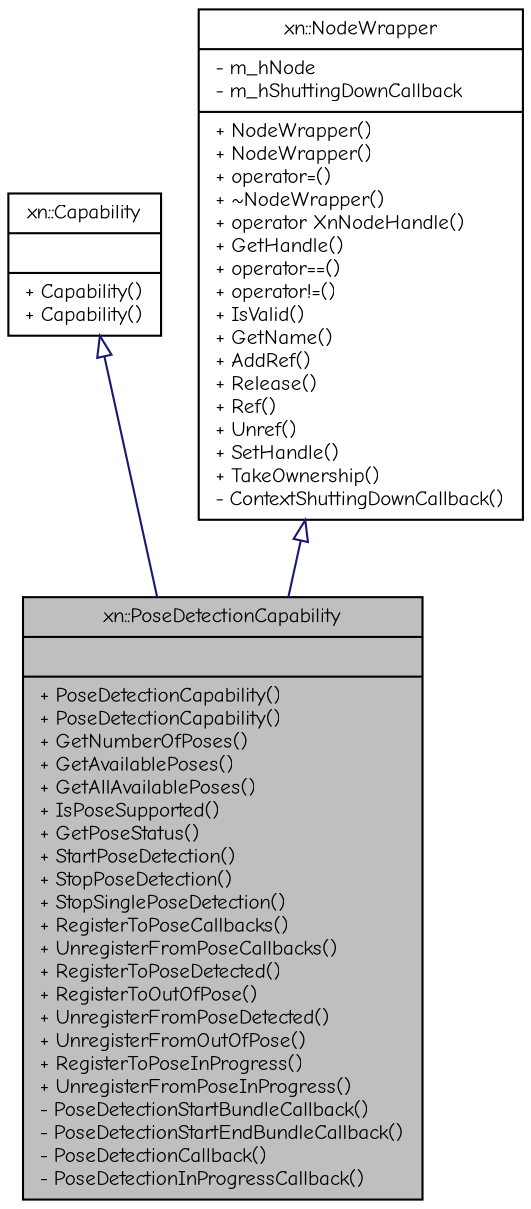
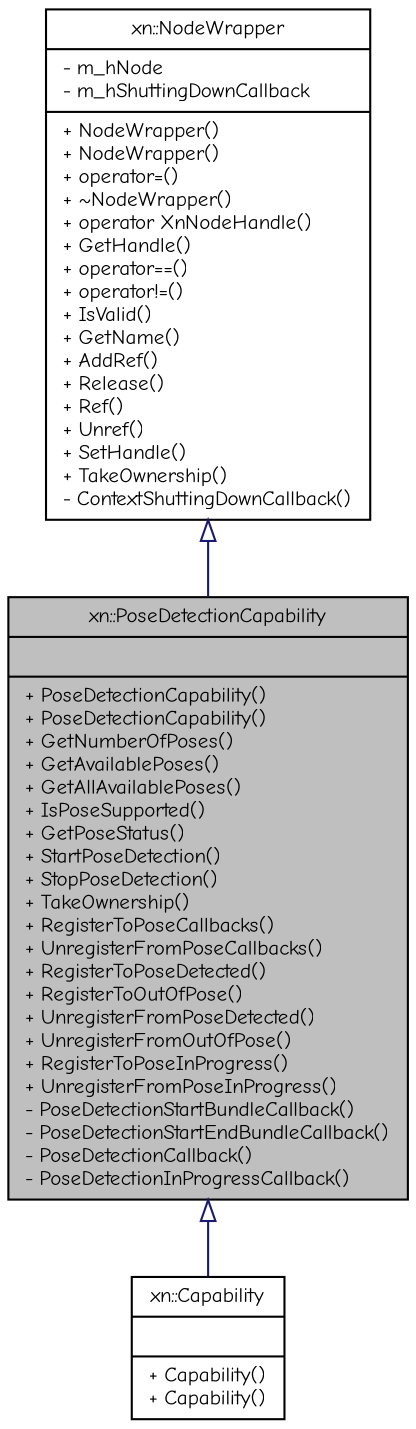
(131, 477) -> (208, 1249)
(163, 903) -> (108, 903)
